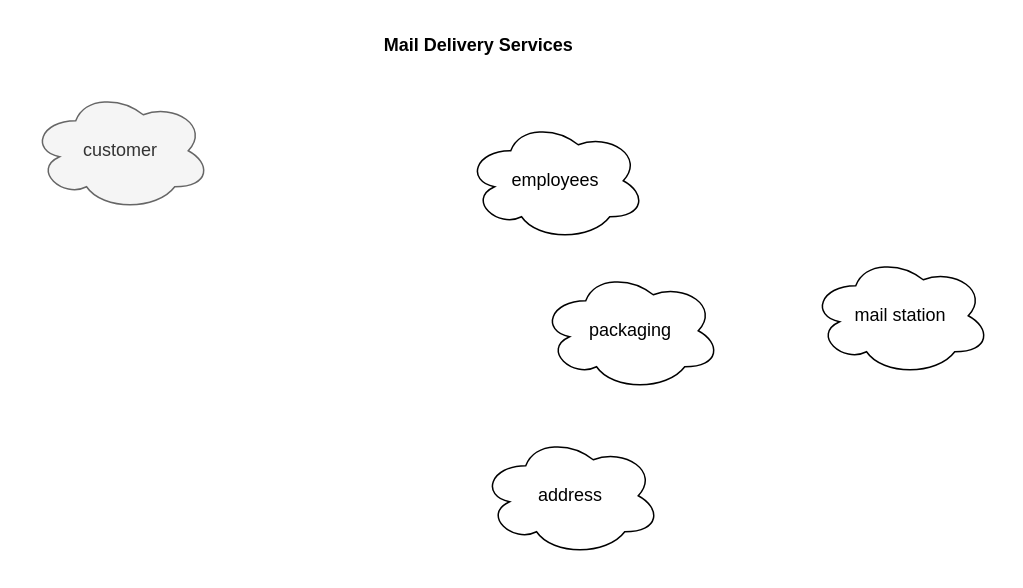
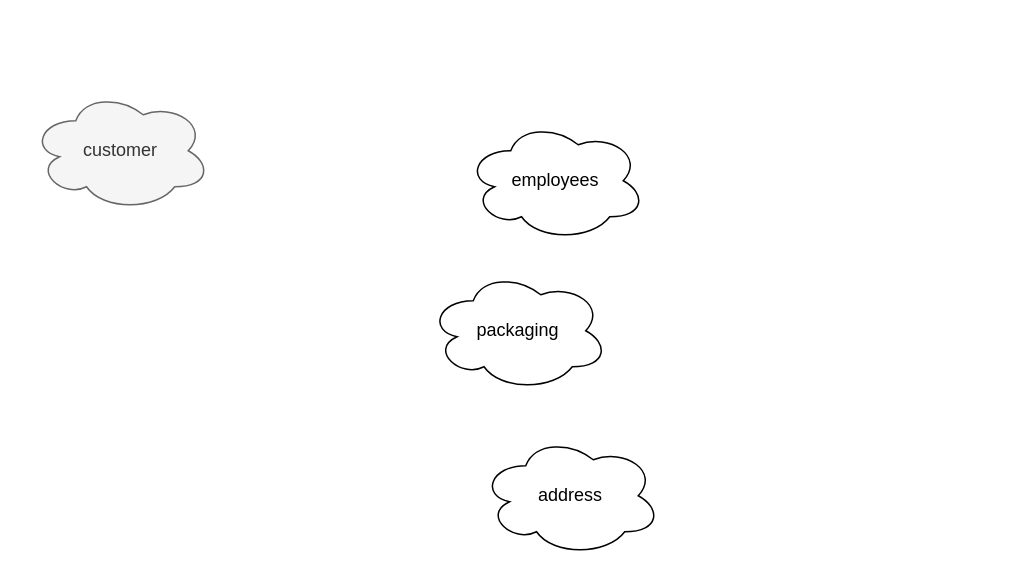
(481, 46) -> none
(901, 316) -> none
(631, 331) -> (518, 331)
